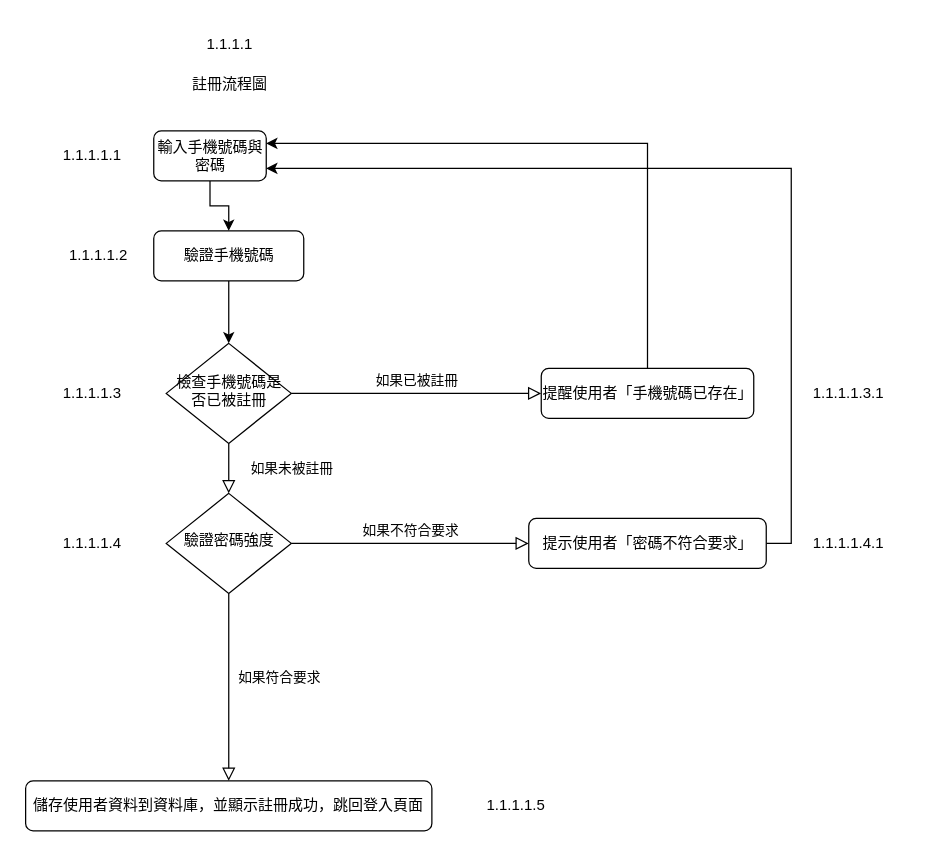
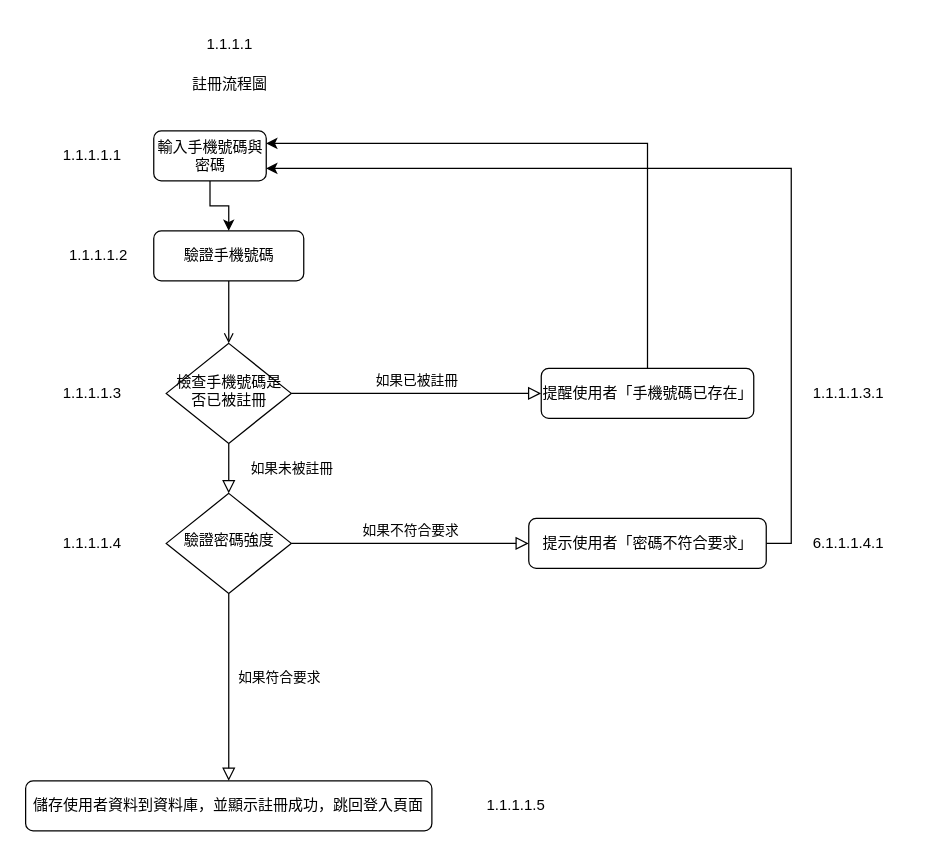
(229, 333) -> (229, 335)
(849, 543) -> (849, 543)
